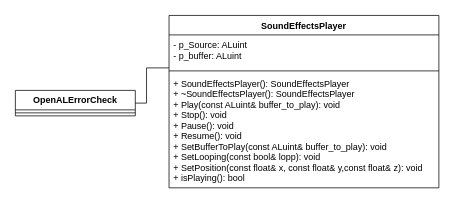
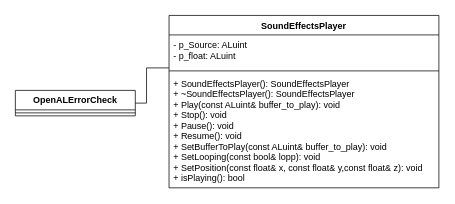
(214, 45) -> (214, 45)
